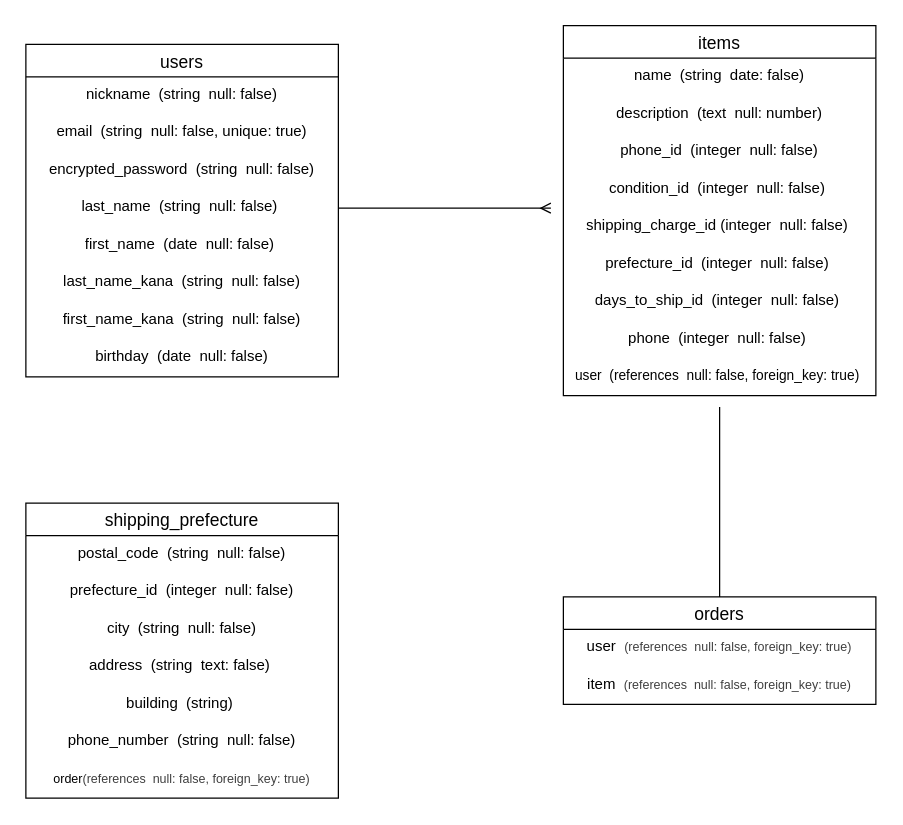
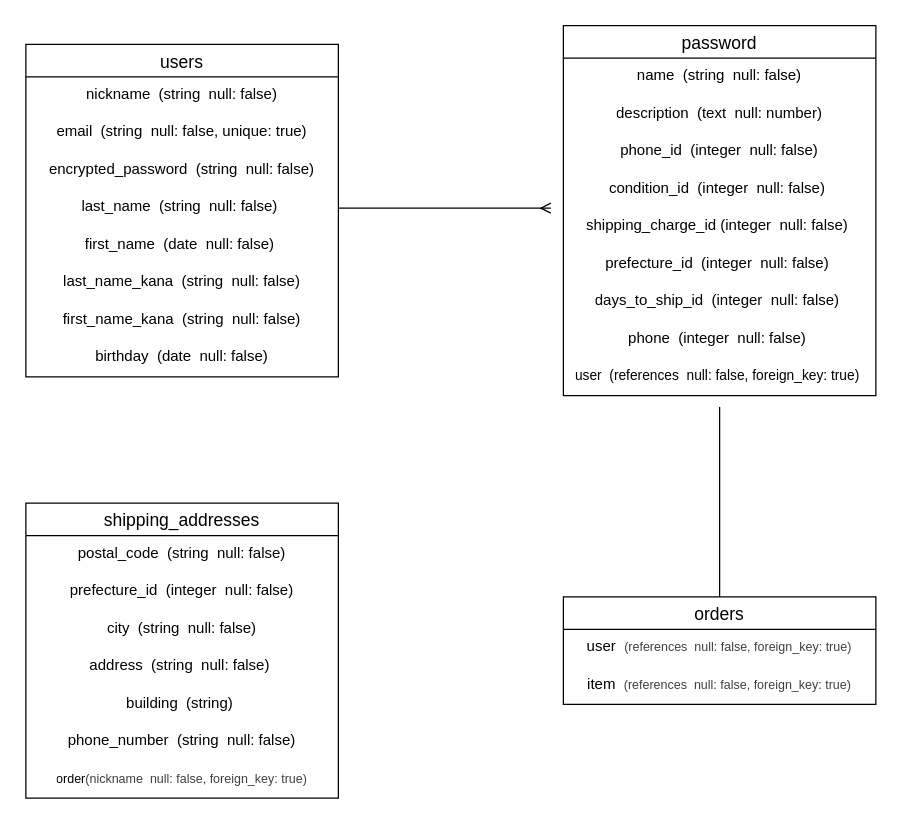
(719, 43) -> (719, 43)
(719, 76) -> (719, 76)
(181, 520) -> (181, 520)
(182, 666) -> (182, 666)
(182, 787) -> (182, 787)
